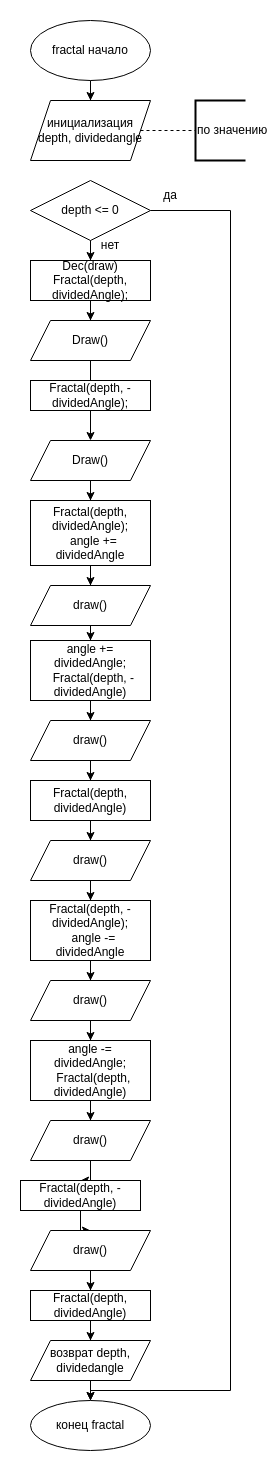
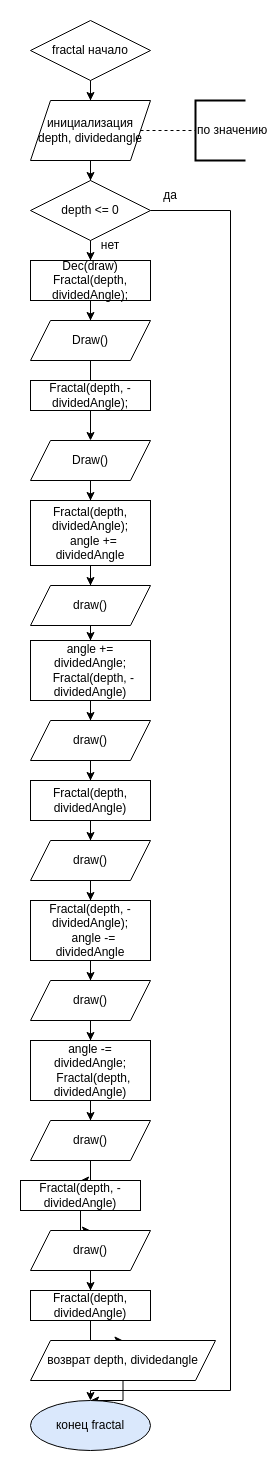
(91, 51) -> (91, 51)
none -> (91, 175)
(91, 1361) -> (123, 1361)
(91, 1426) -> (91, 1426)
